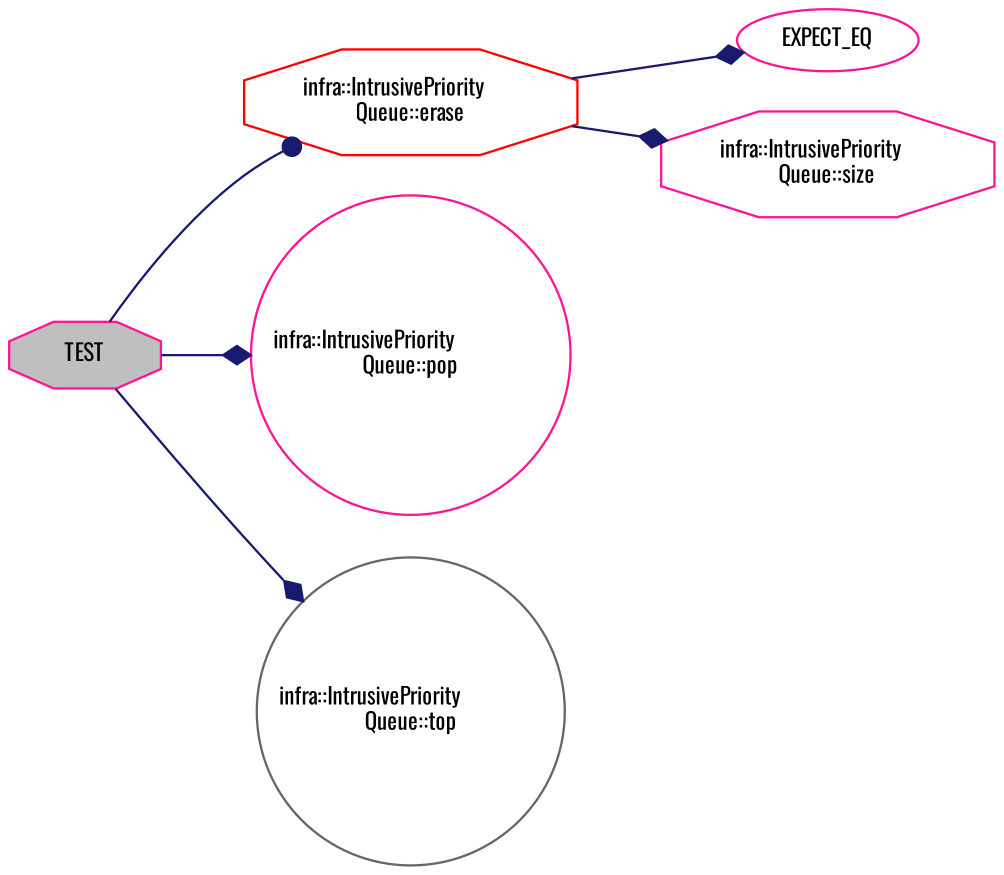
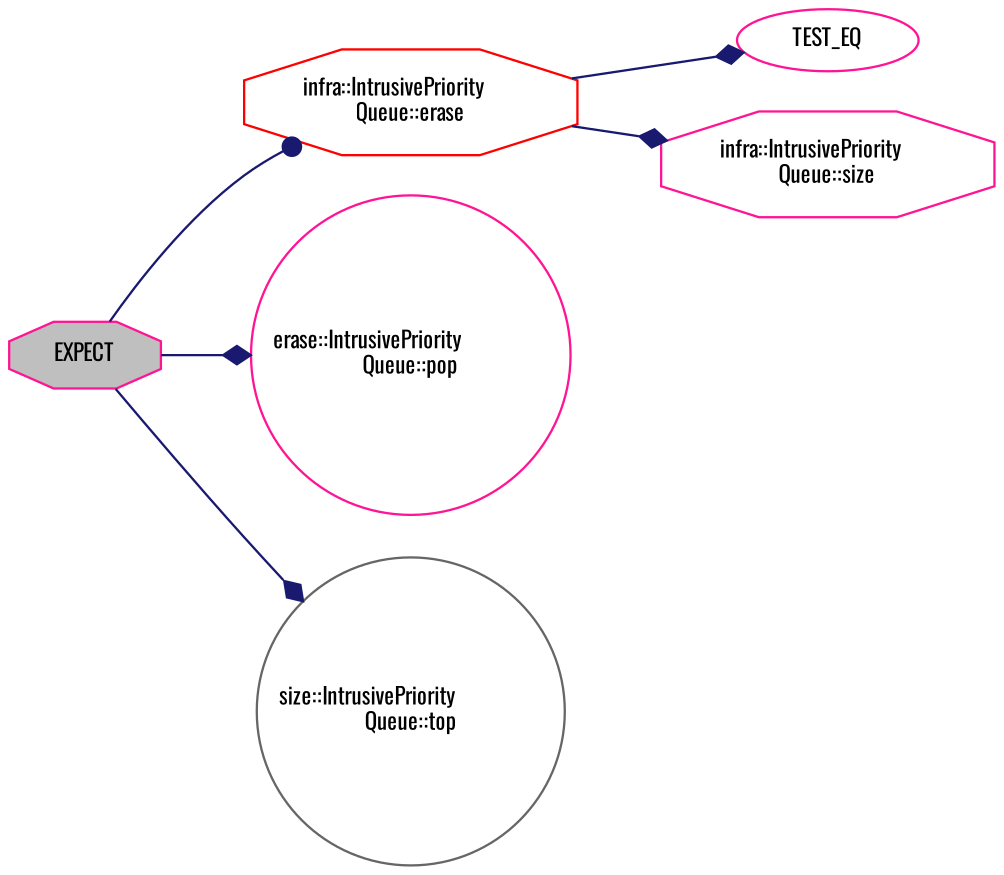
(828, 40) -> (828, 40)
(85, 355) -> (85, 355)
(411, 355) -> (411, 355)
(411, 711) -> (411, 711)
